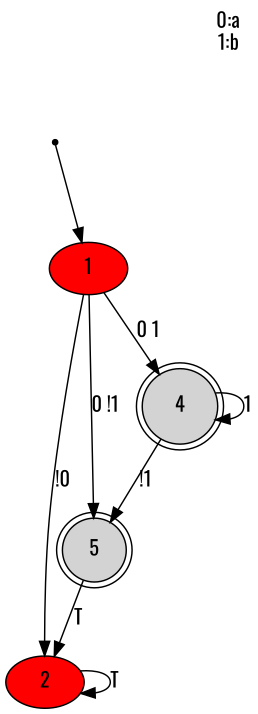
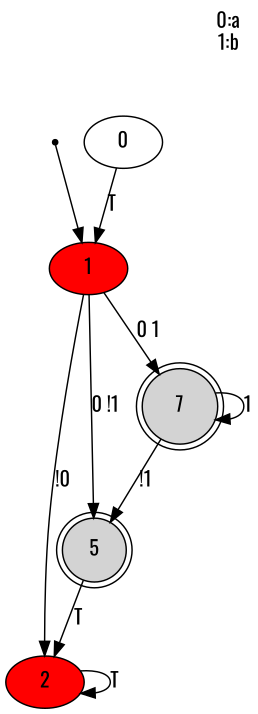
none -> (123, 142)
(180, 406) -> (180, 406)
